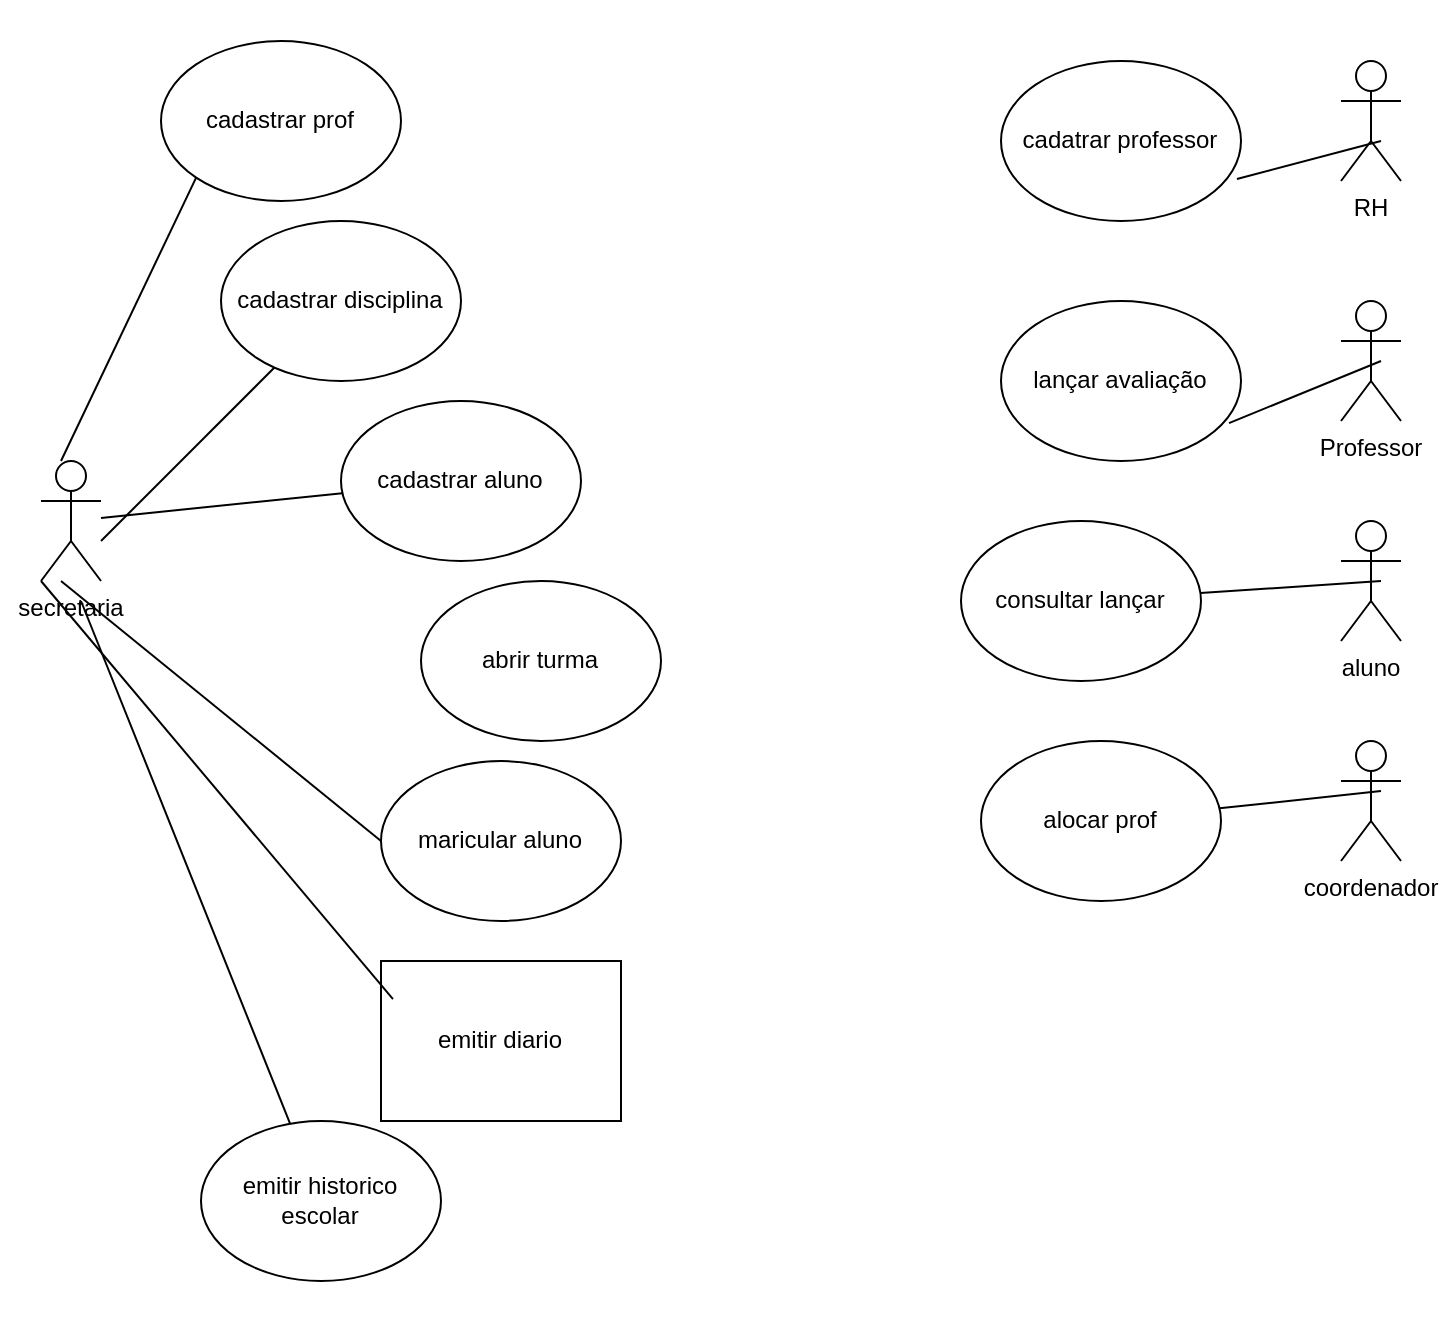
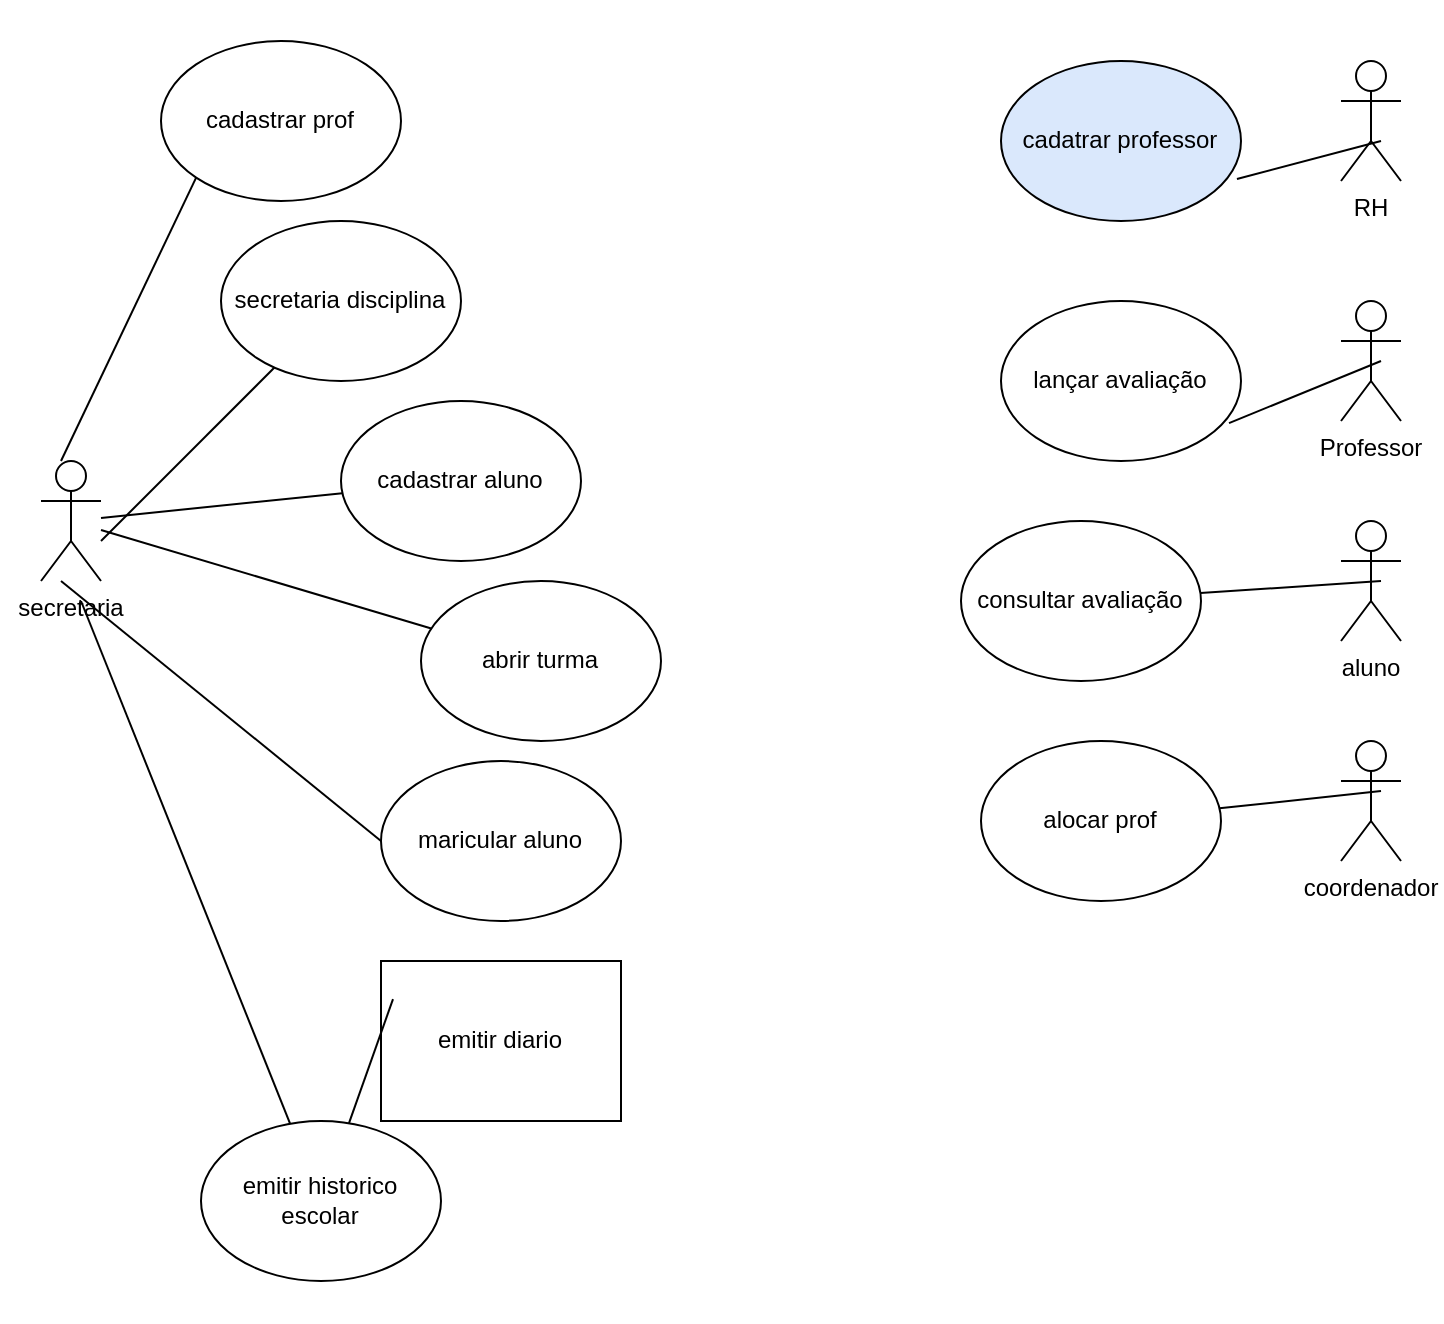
(1121, 141) -> (1121, 141)
(341, 301) -> (341, 301)
none -> (266, 579)
(1081, 601) -> (1081, 601)
(251, 831) -> (371, 1061)
